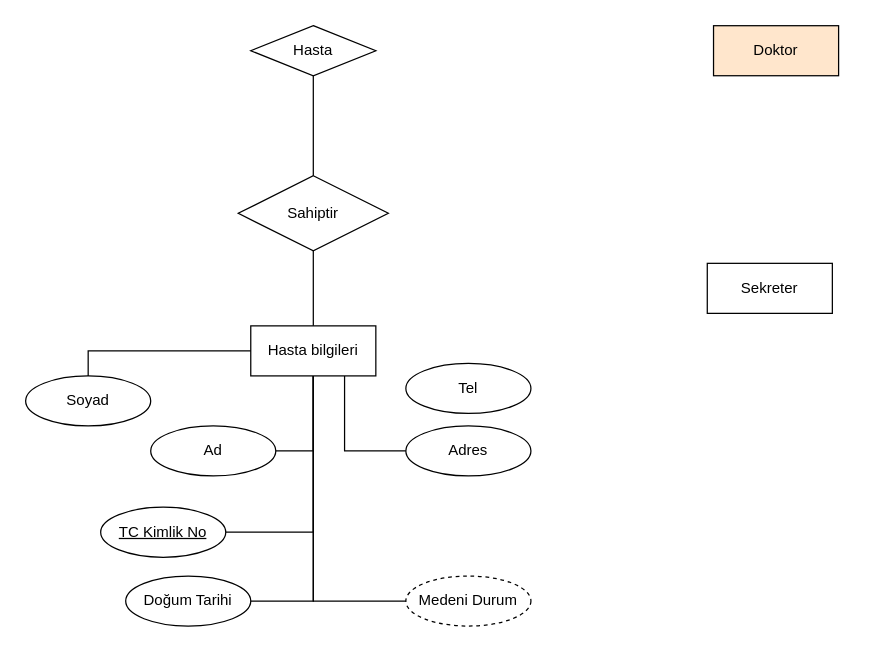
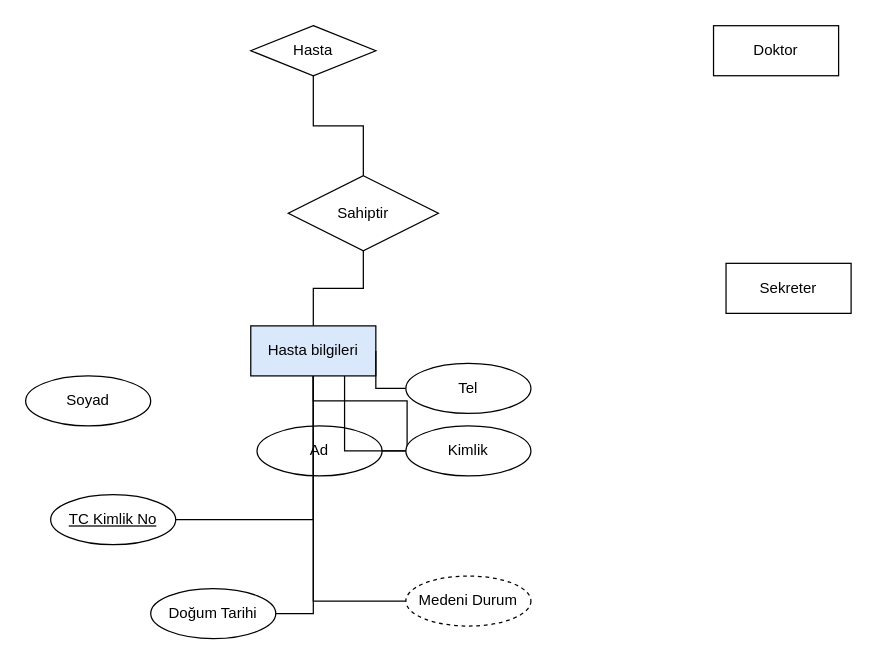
(776, 51) -> (776, 51)
(313, 213) -> (363, 213)
(769, 288) -> (788, 288)
(156, 351) -> none
(313, 351) -> (313, 351)
none -> (385, 388)
(213, 451) -> (319, 451)
(468, 451) -> (468, 451)
(163, 532) -> (113, 519)
(188, 601) -> (213, 613)
